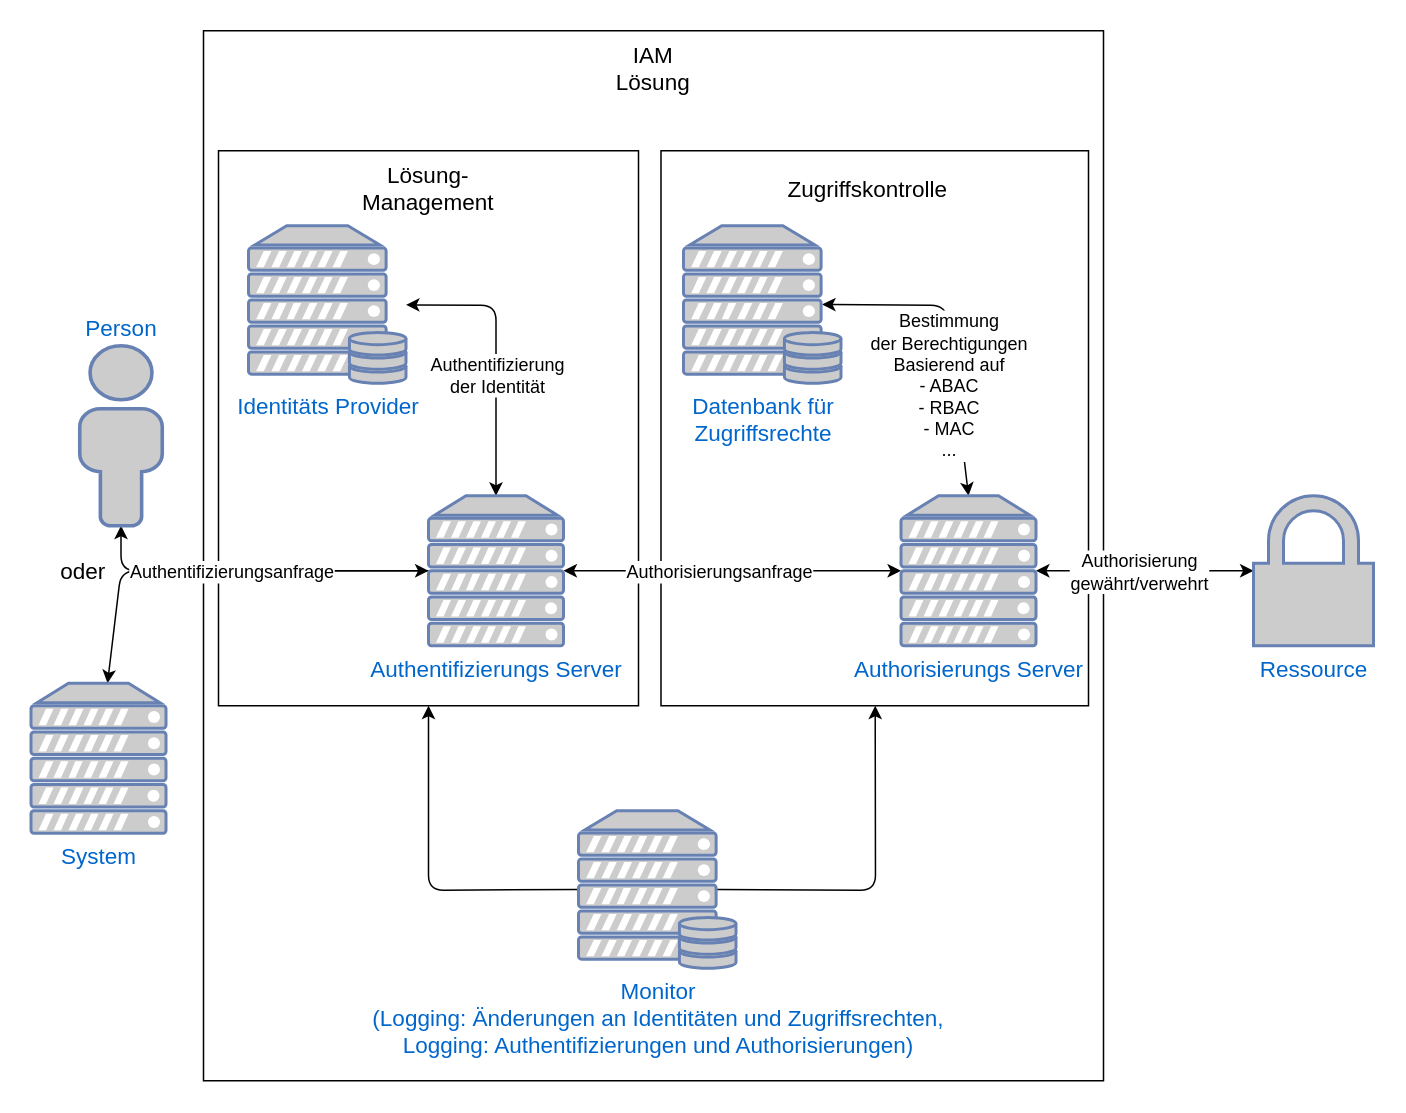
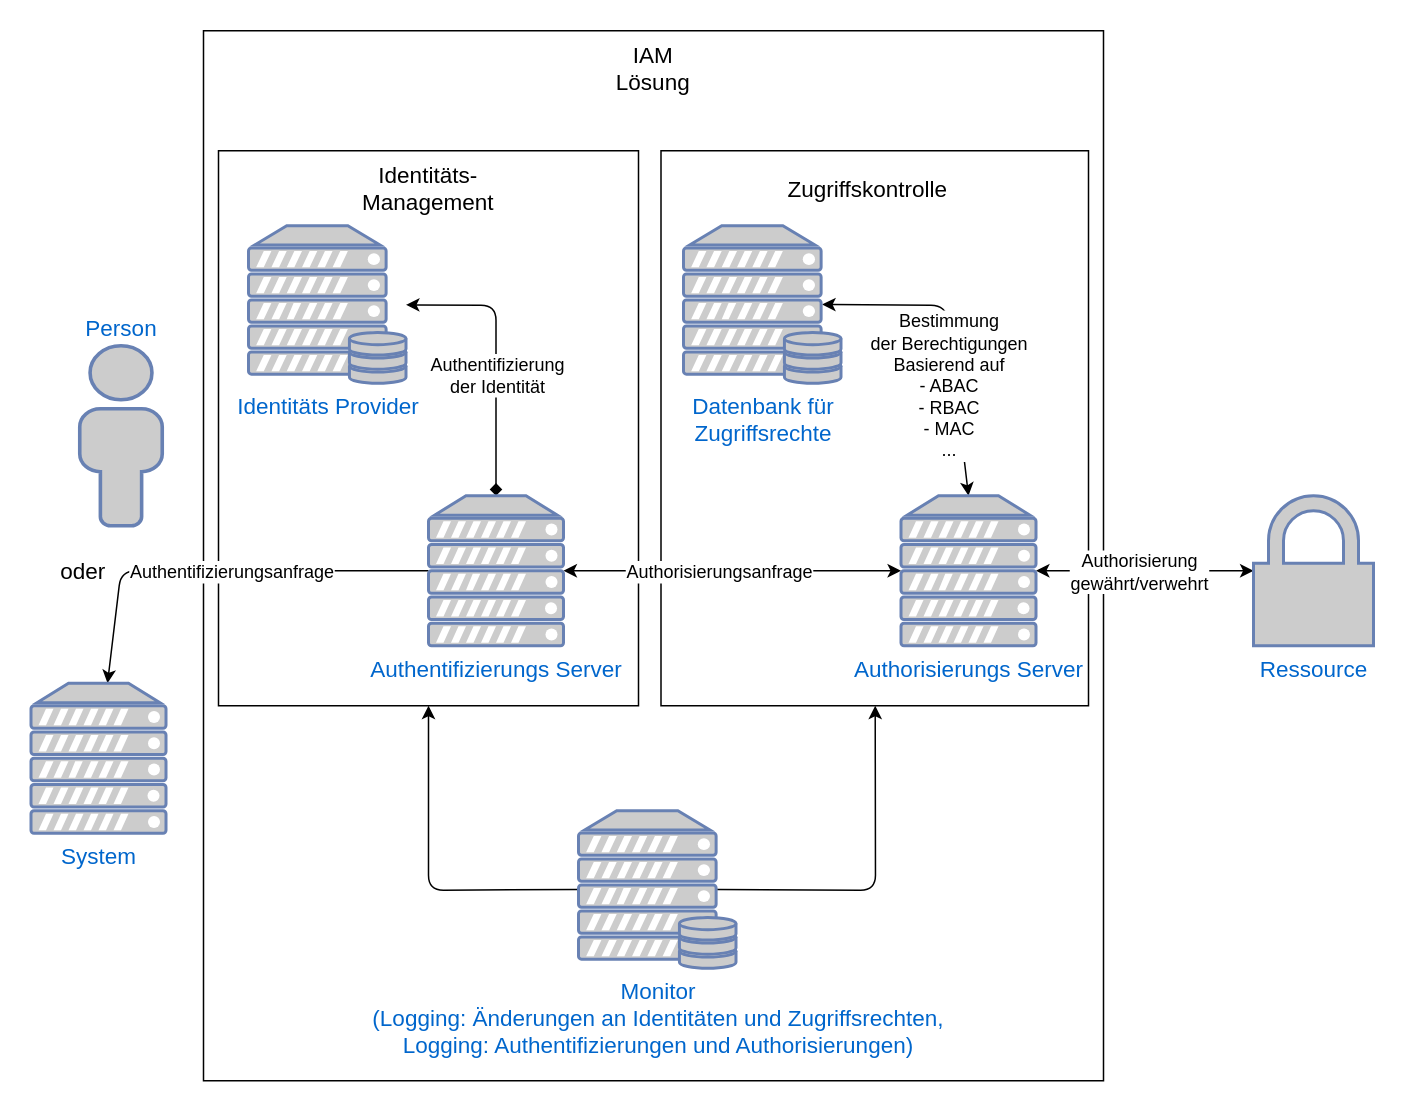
(428, 188) -> (428, 188)
(496, 484) -> (496, 483)
(121, 553) -> none
